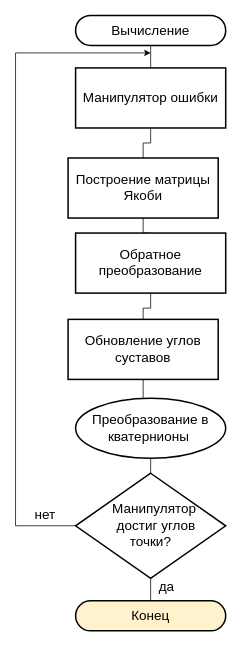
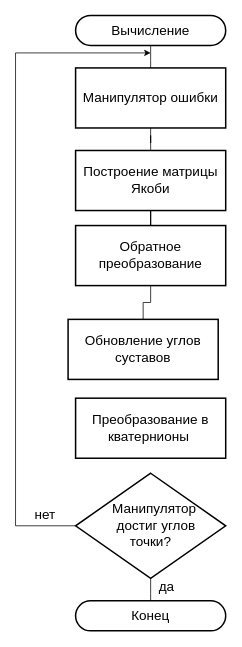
(143, 188) -> (150, 180)
(150, 263) -> (150, 255)
(143, 388) -> none
(150, 428) -> (150, 428)
(150, 615) -> (150, 615)
